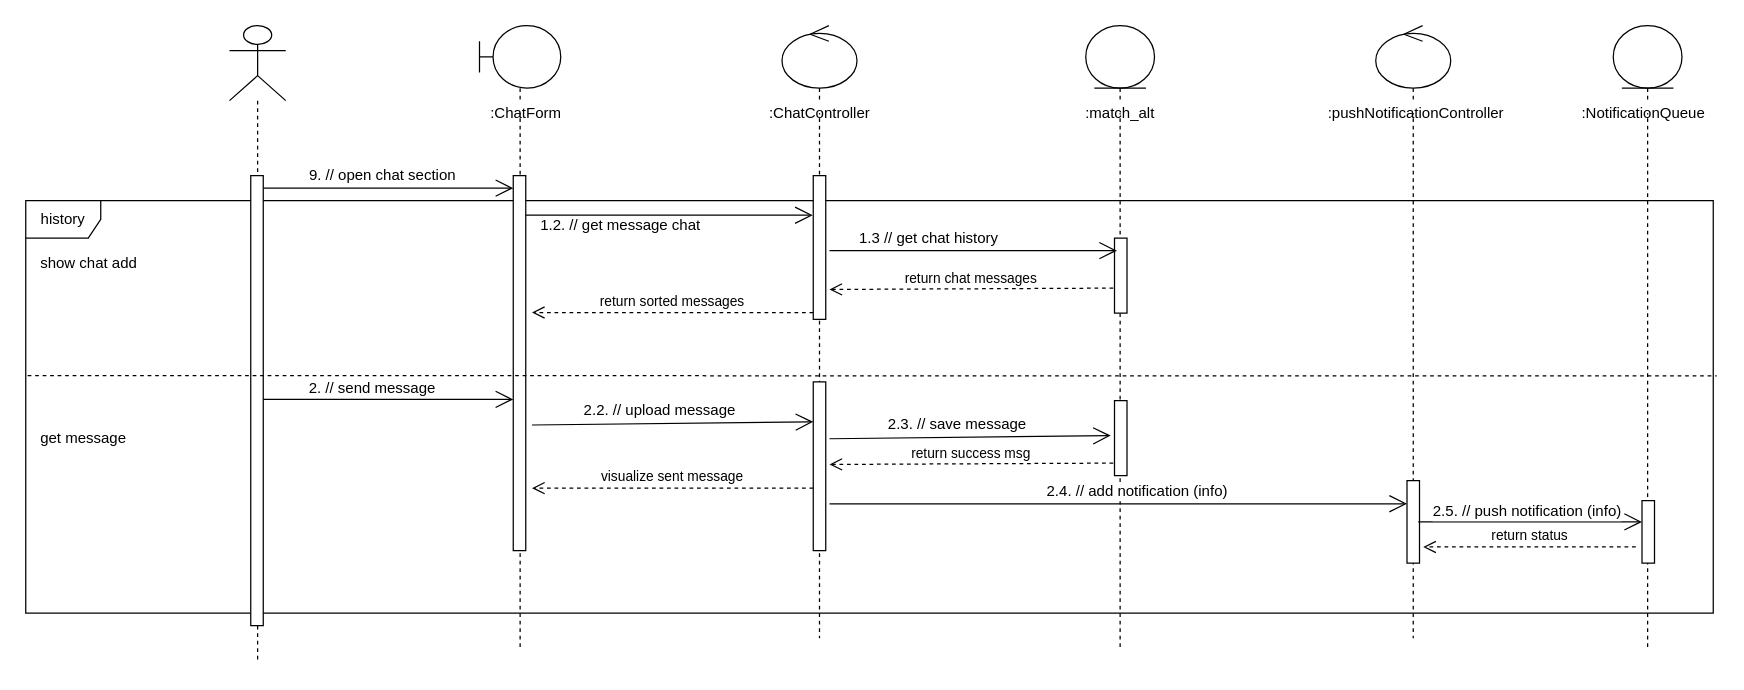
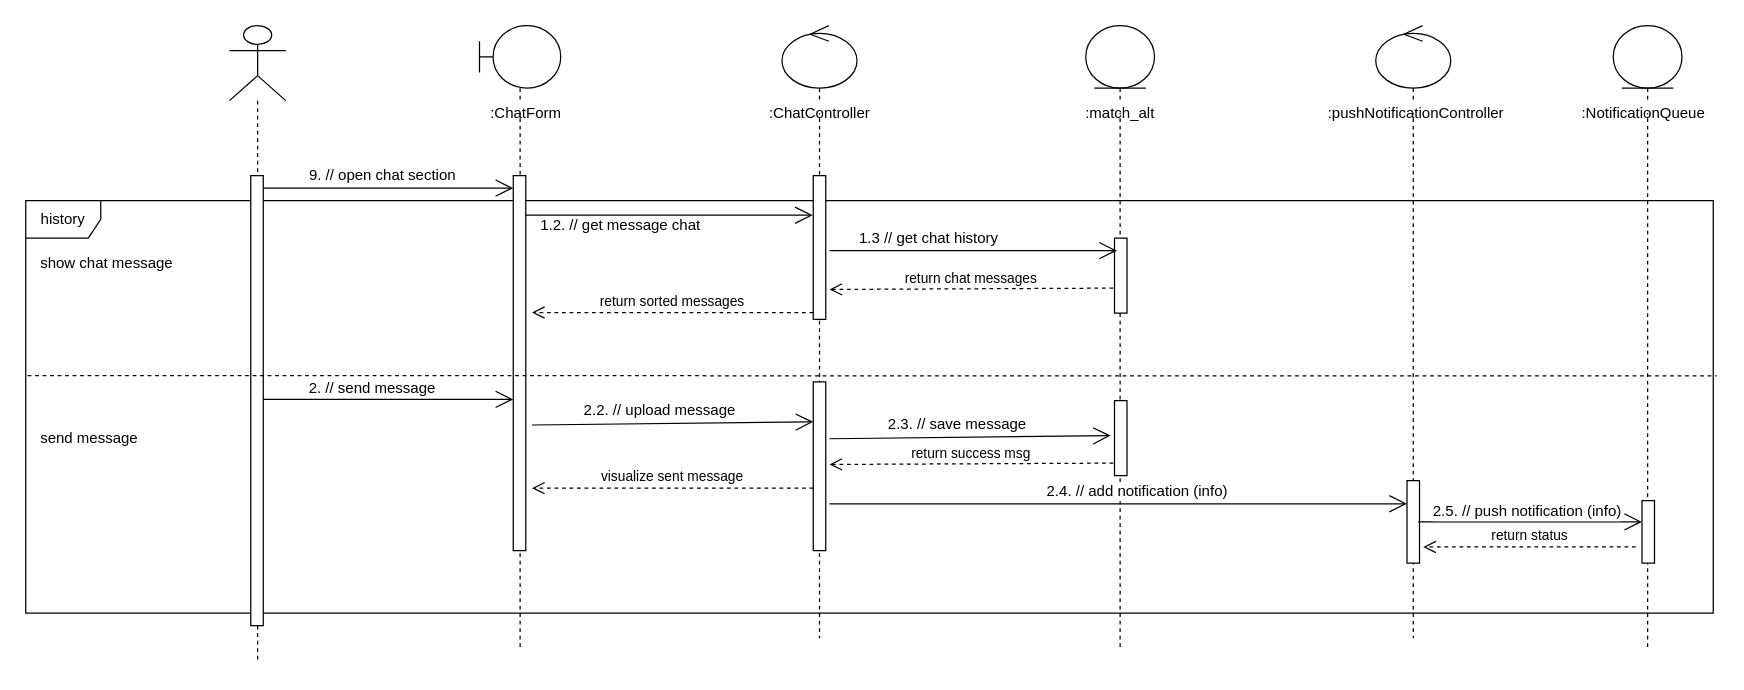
(91, 263) -> (108, 263)
(85, 438) -> (89, 438)
